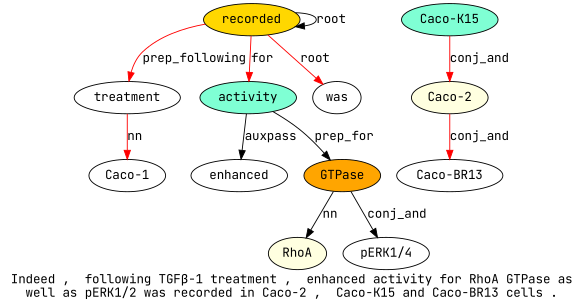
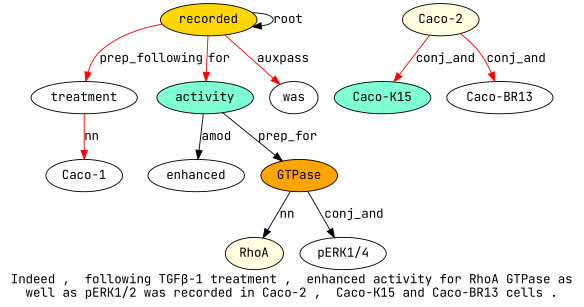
(450, 54) -> (415, 55)
(315, 59) -> (283, 59)
(271, 137) -> (217, 137)
